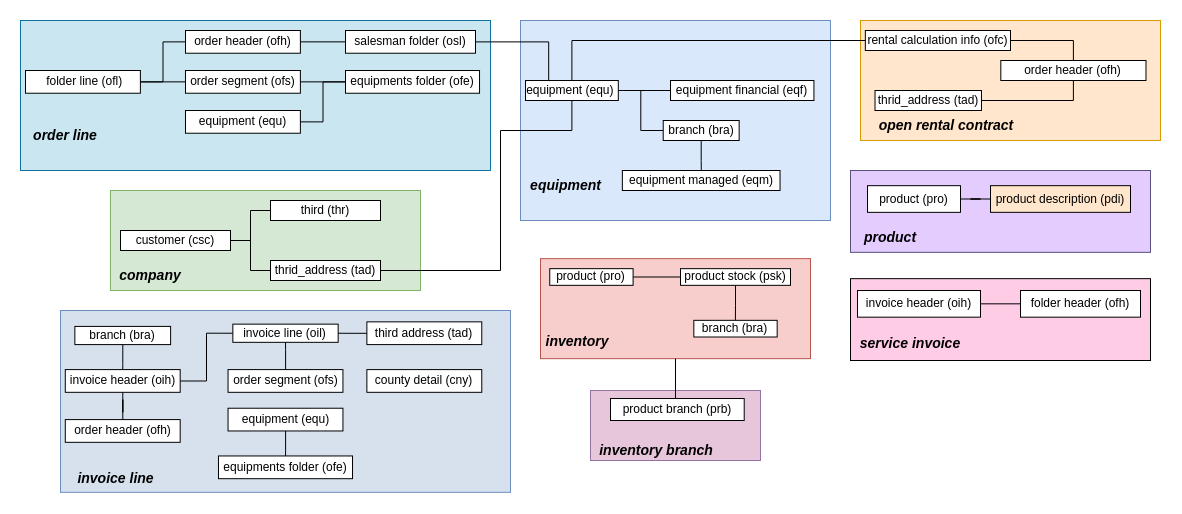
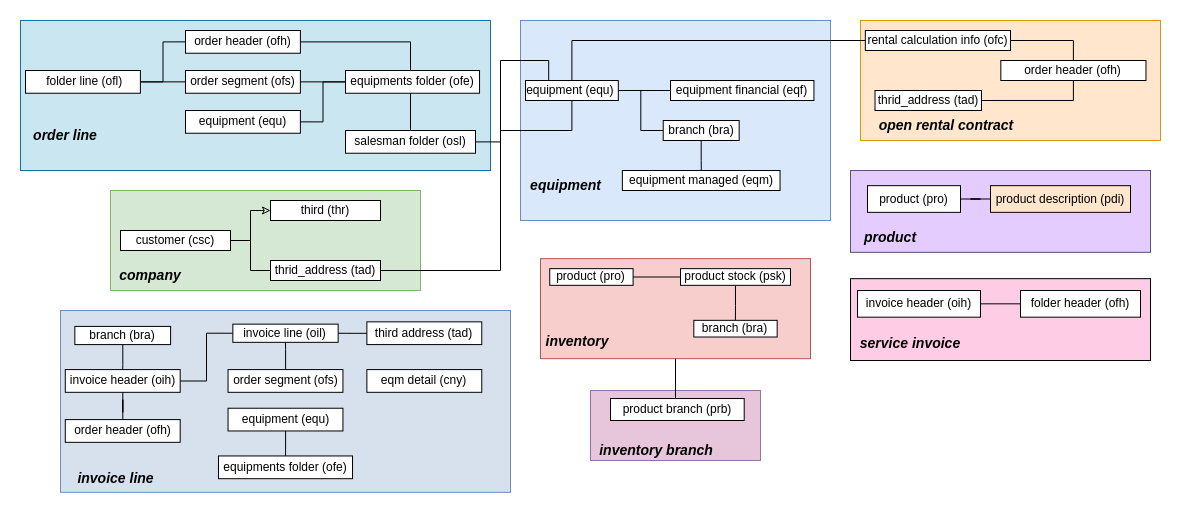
(411, 42) -> (411, 142)
(265, 211) -> (262, 211)
(424, 381) -> (424, 381)
